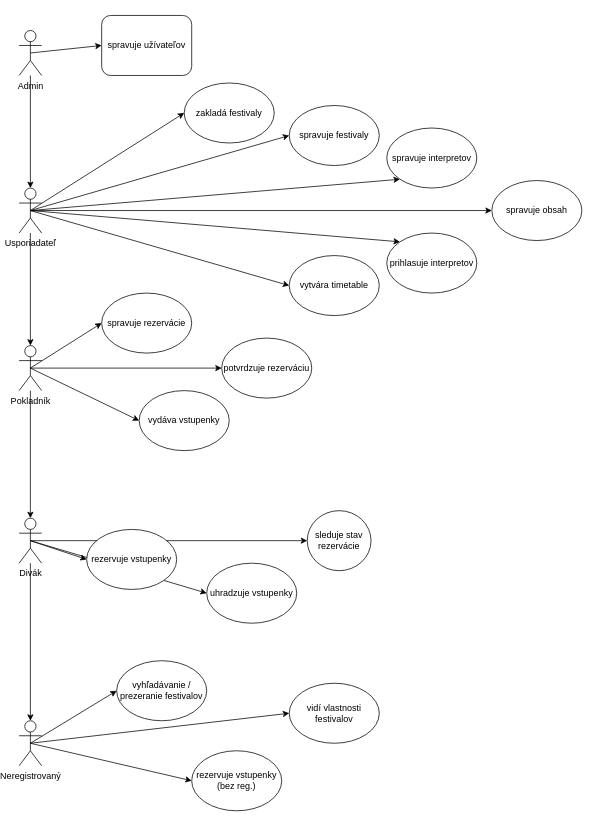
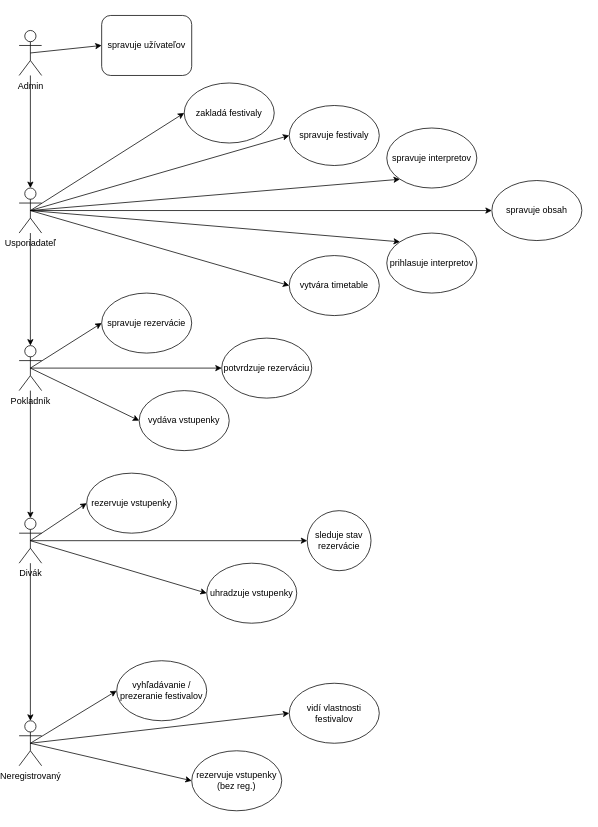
(132, 559) -> (132, 503)
